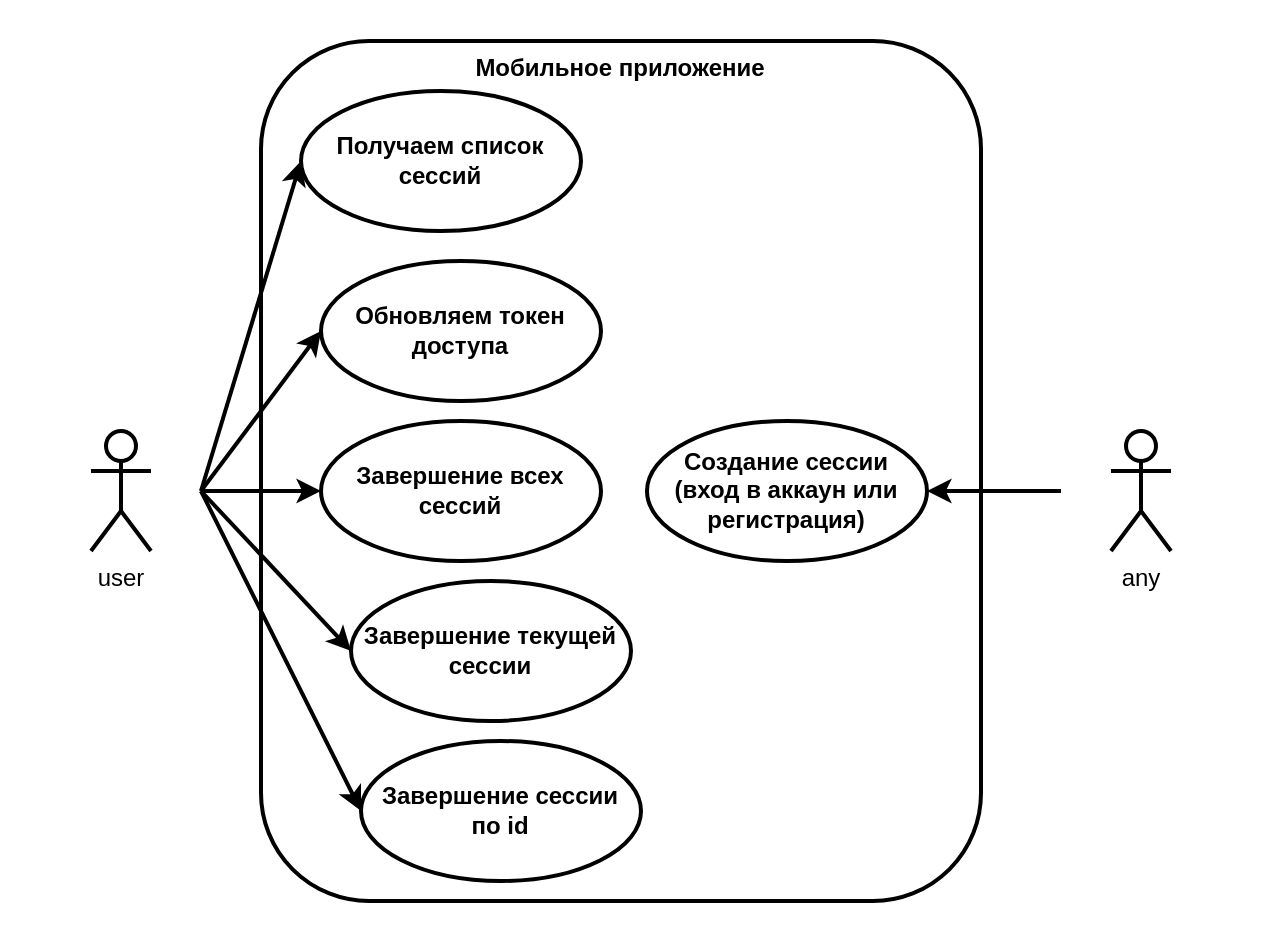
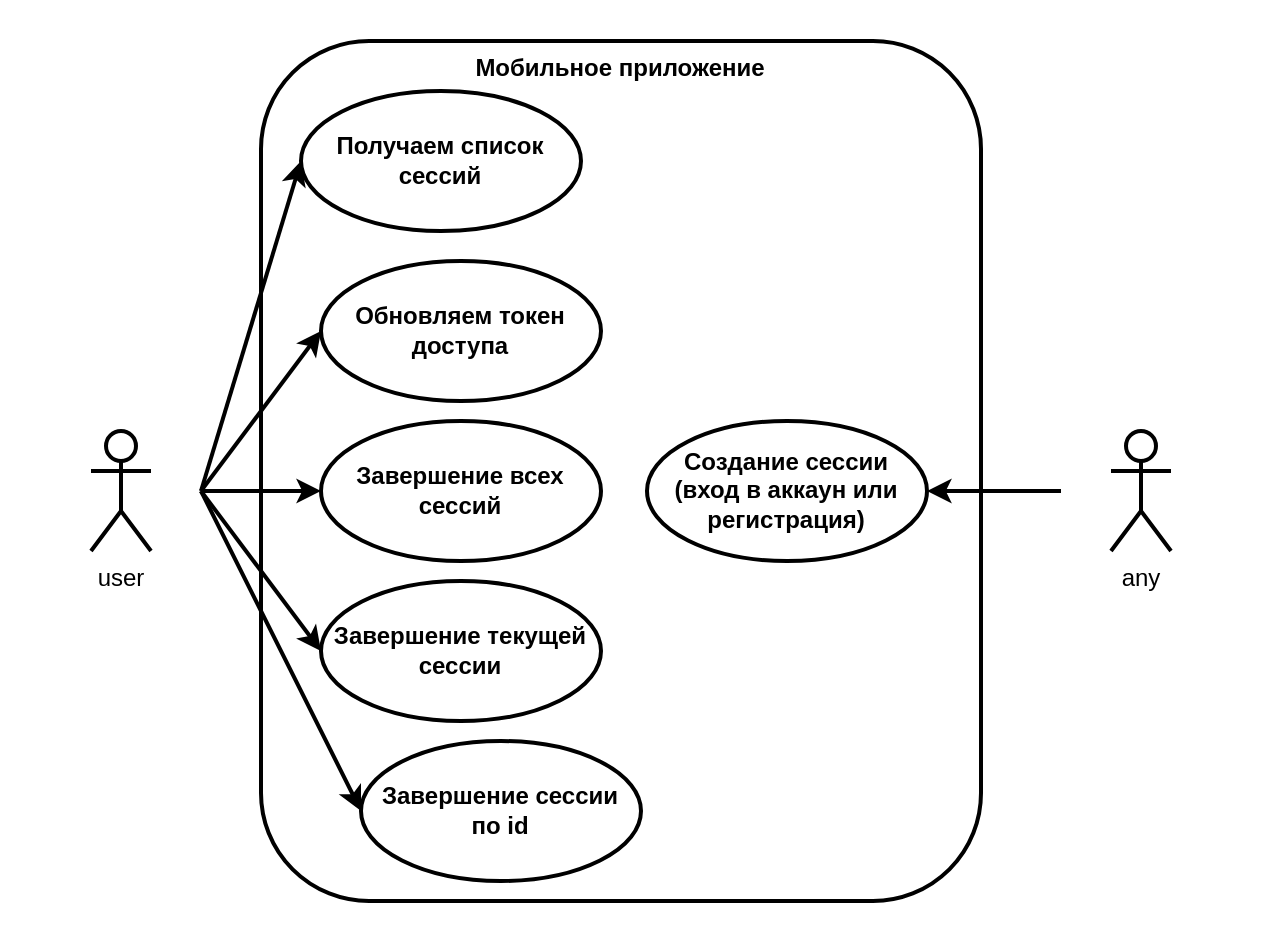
(491, 651) -> (461, 651)
